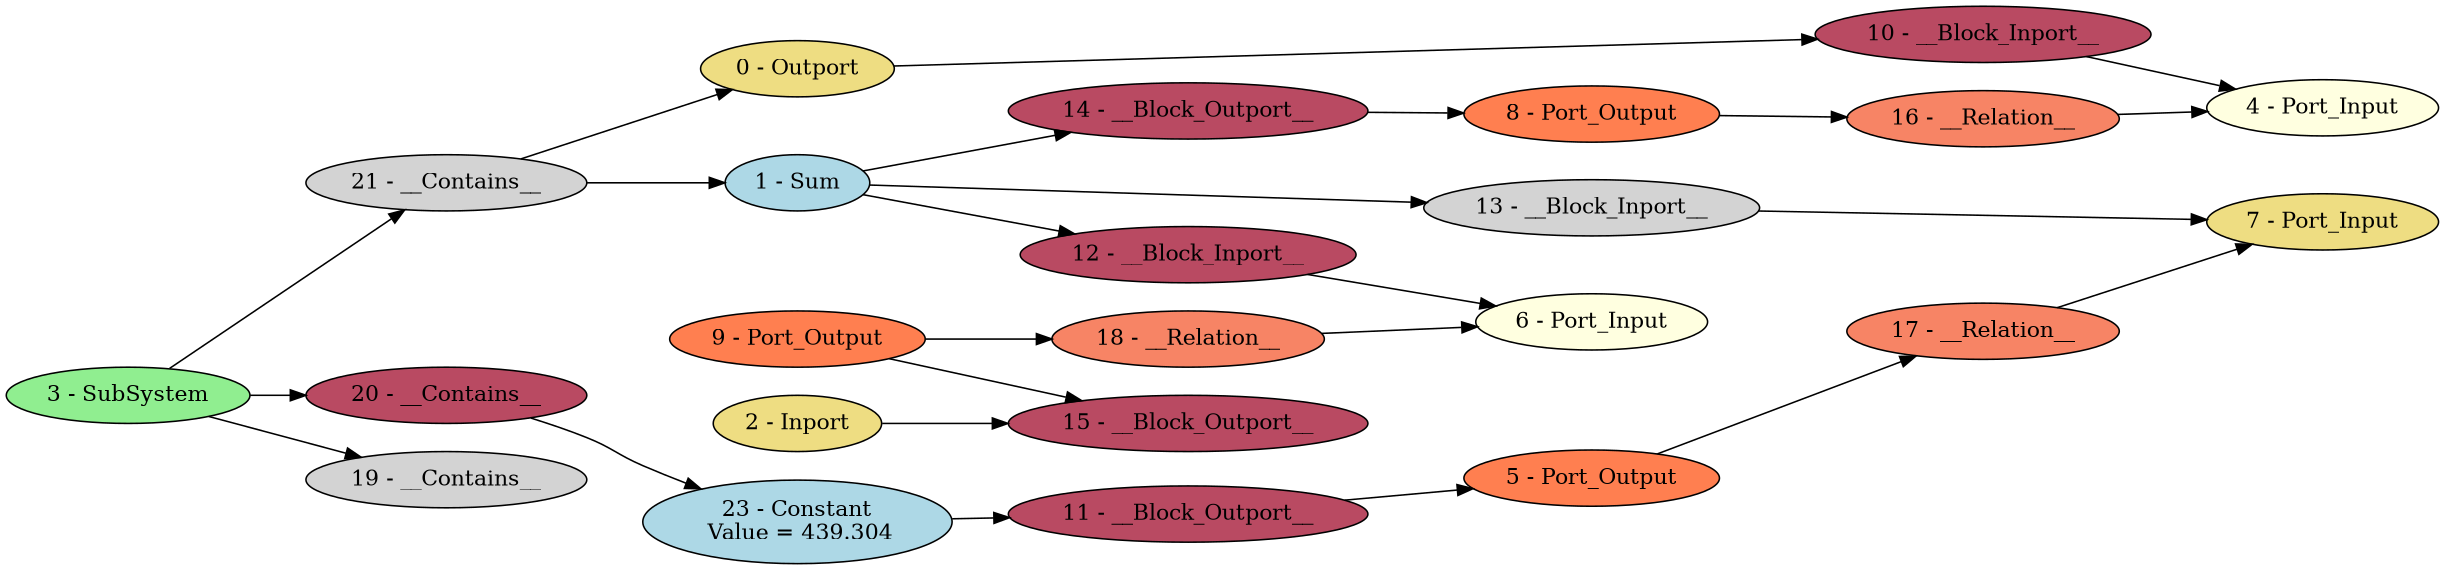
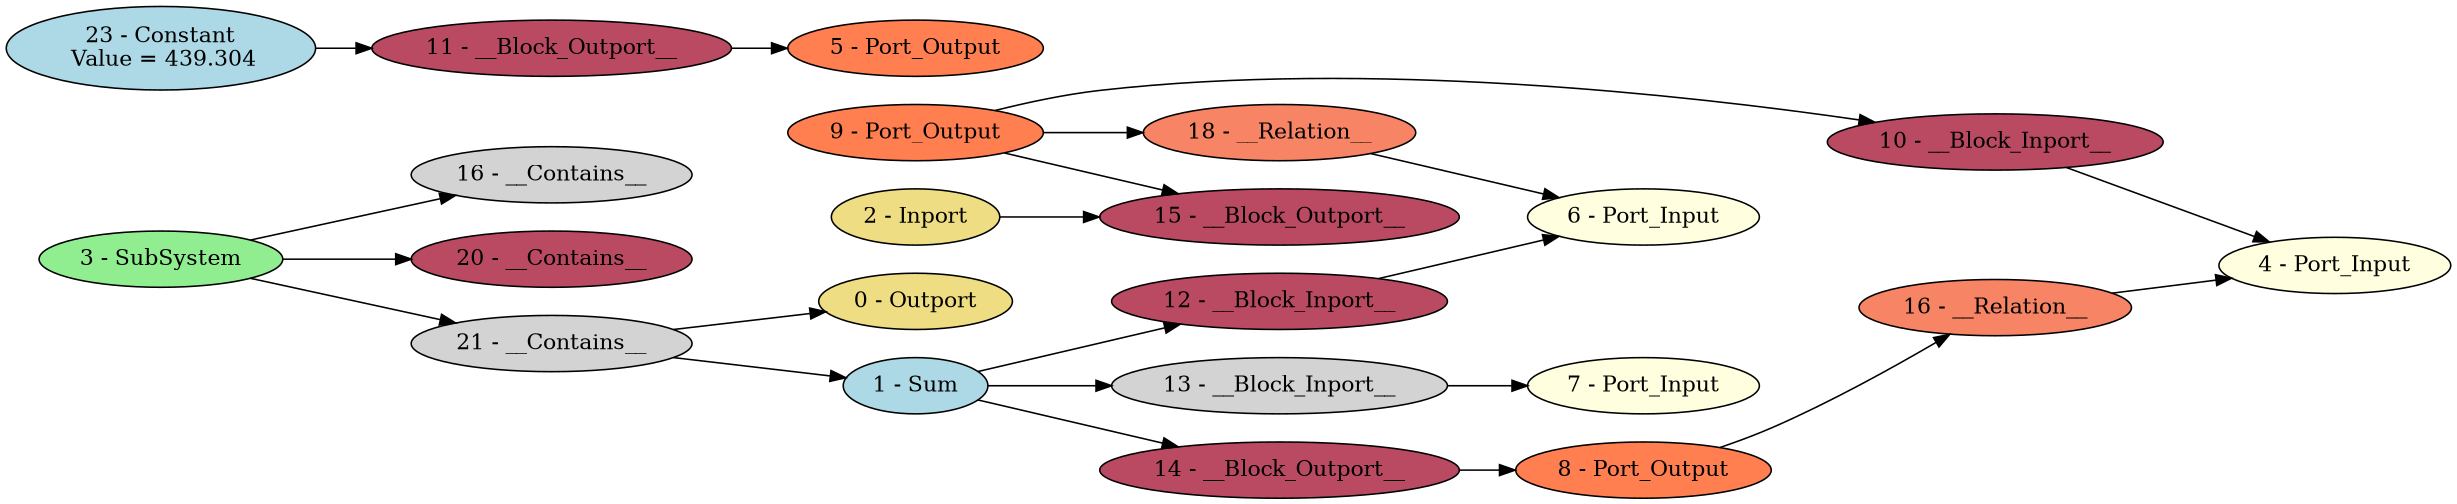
(1348, 53) -> (1427, 80)
(2323, 222) -> (1643, 386)
(1983, 331) -> none
(609, 448) -> none
(446, 480) -> (552, 175)
